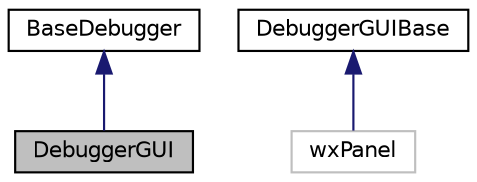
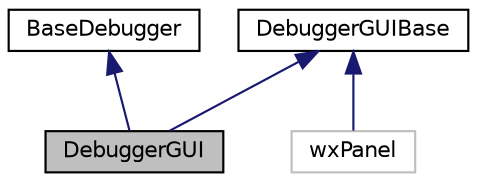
none -> (234, 96)
